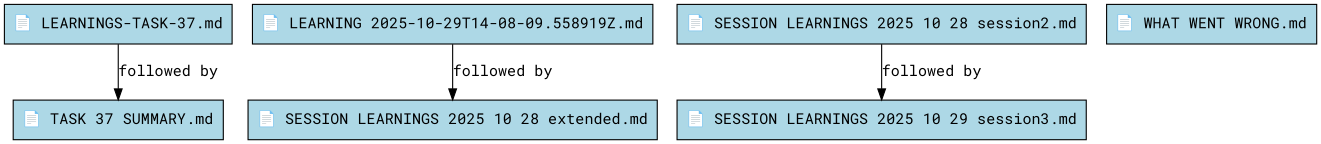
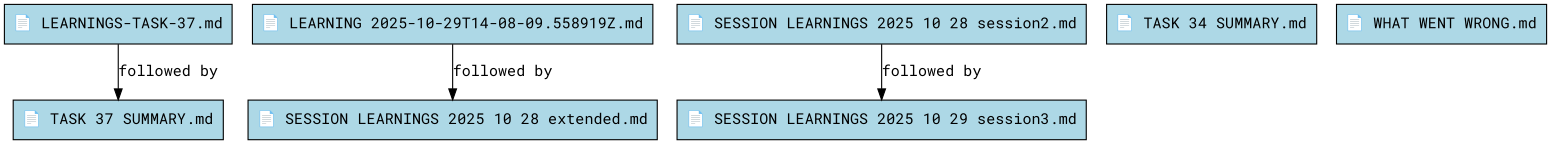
none -> (1212, 24)
